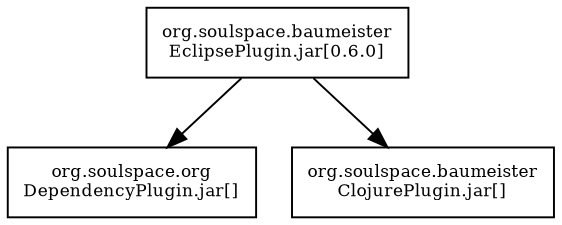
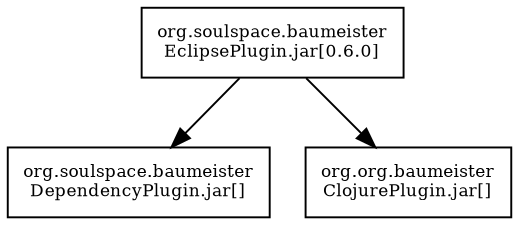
(132, 182) -> (139, 182)
(423, 182) -> (408, 182)
